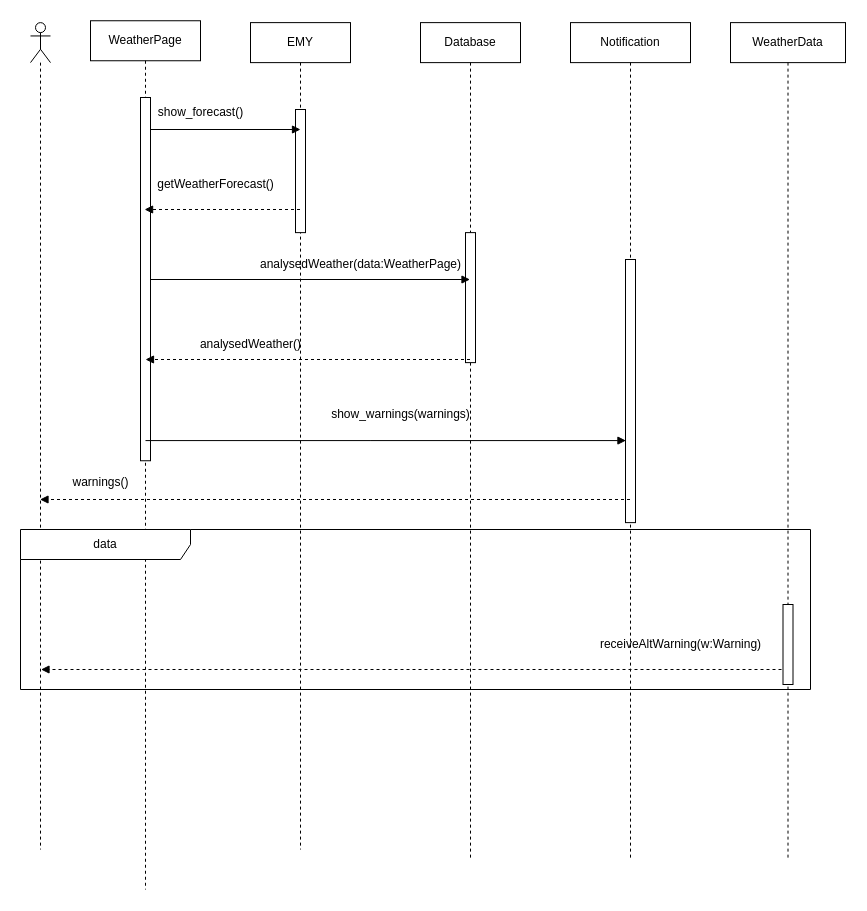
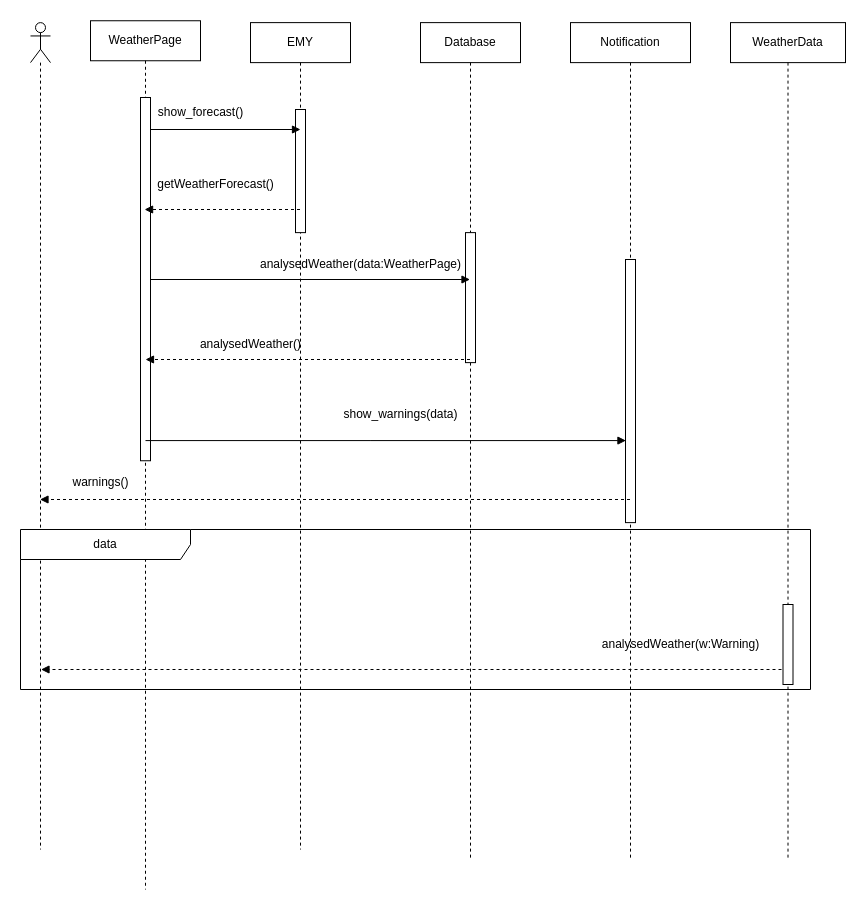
(401, 415) -> (401, 415)
(681, 645) -> (681, 645)
